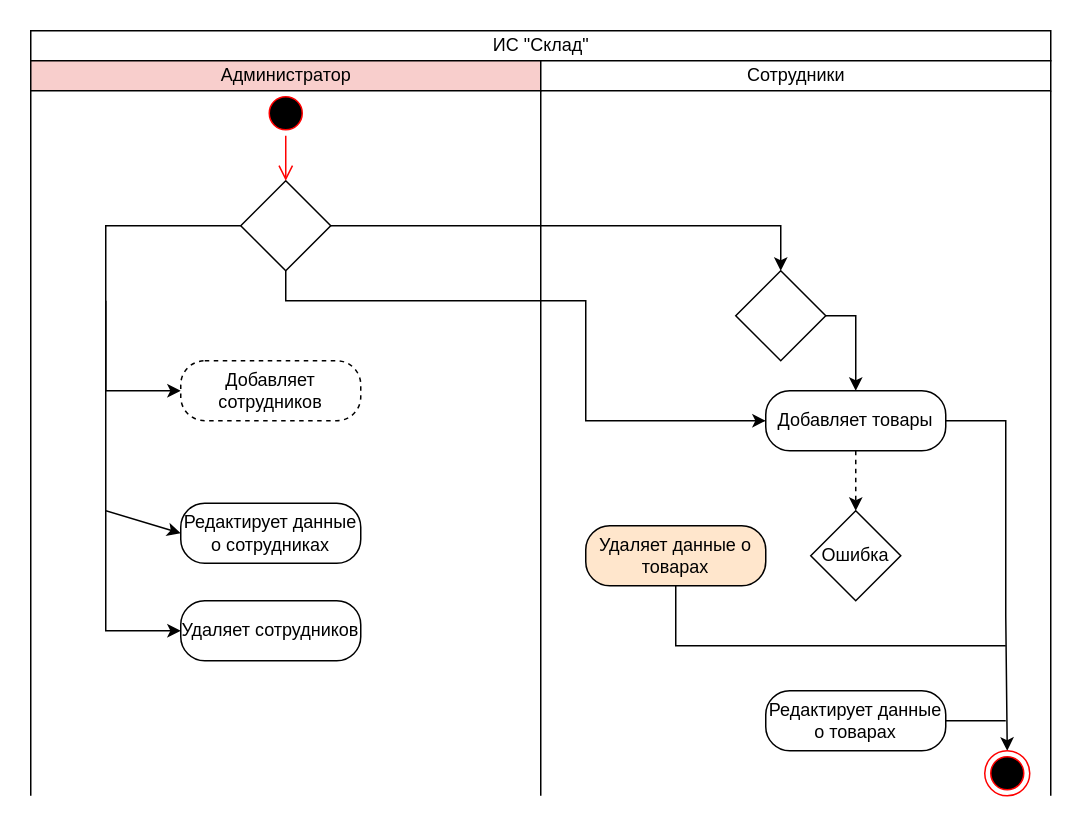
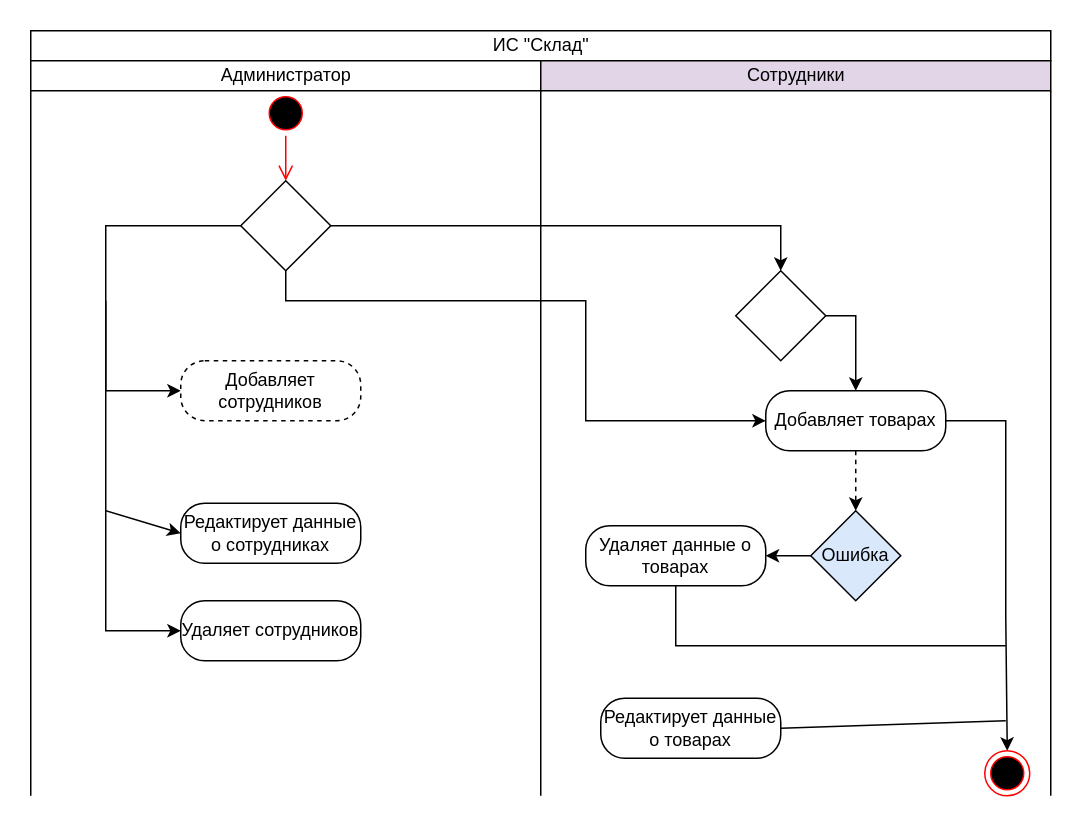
(286, 76) -> (286, 76)
(796, 76) -> (796, 76)
(856, 421) -> (856, 421)
(676, 556) -> (676, 556)
none -> (794, 556)
(856, 556) -> (856, 556)
(856, 721) -> (691, 728)
